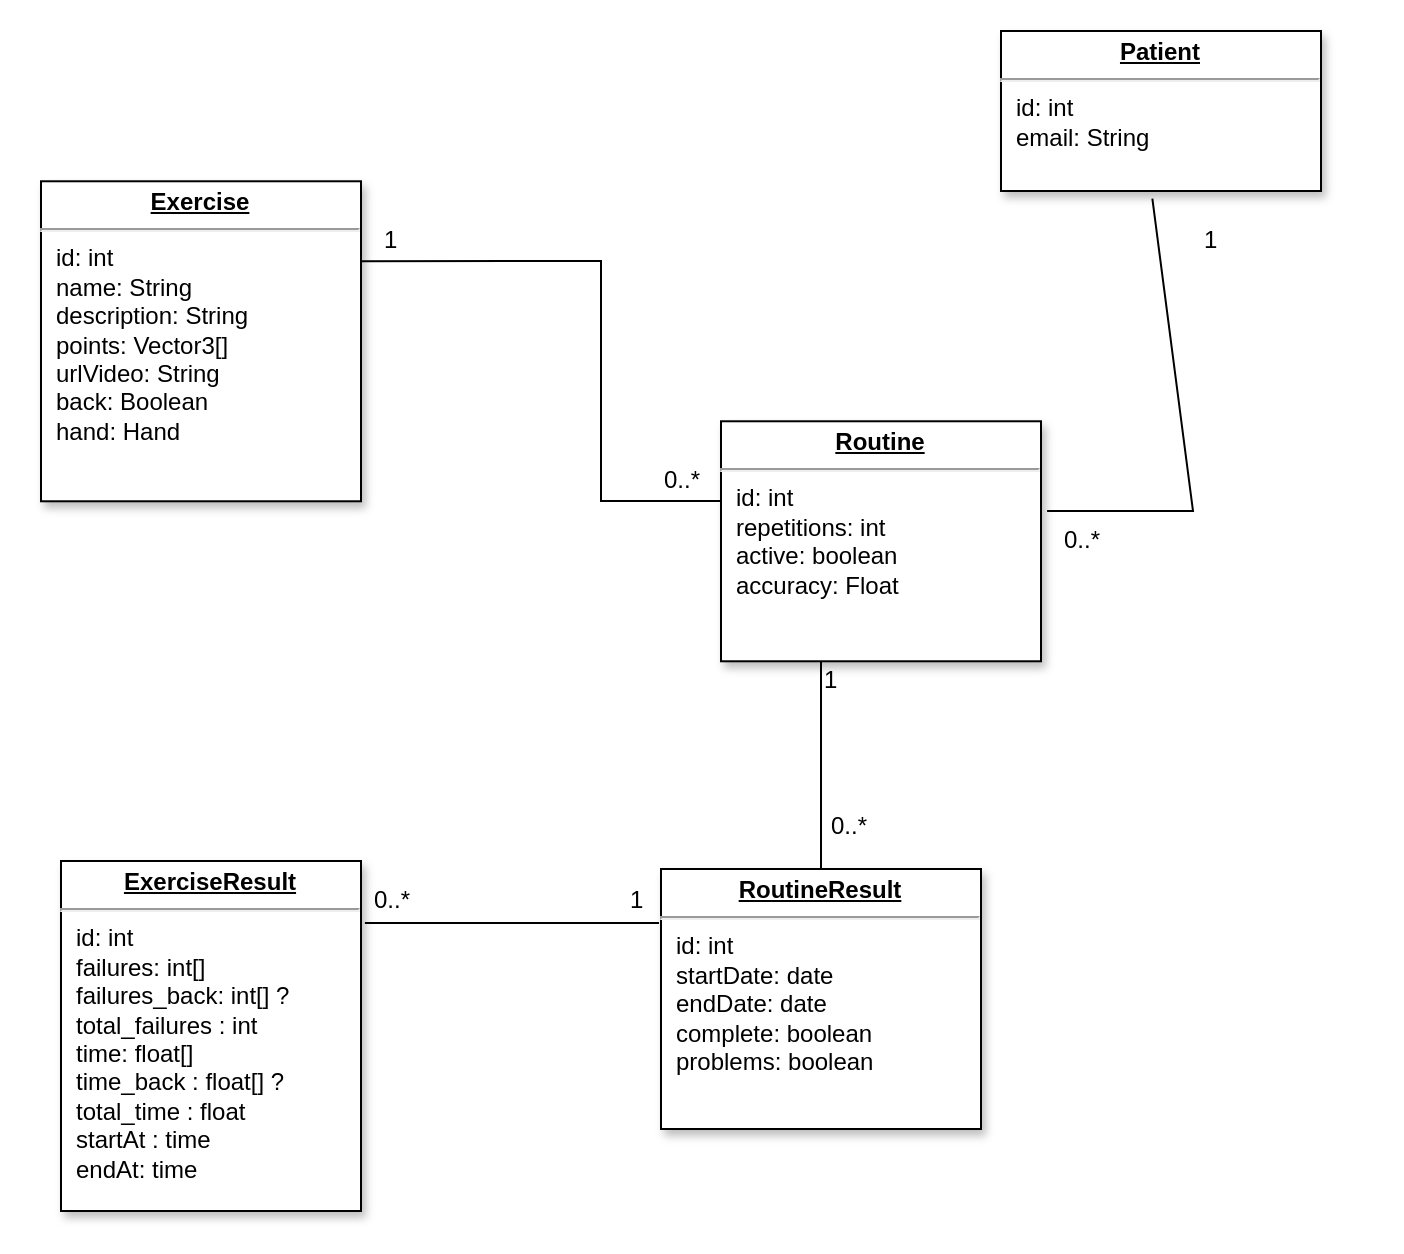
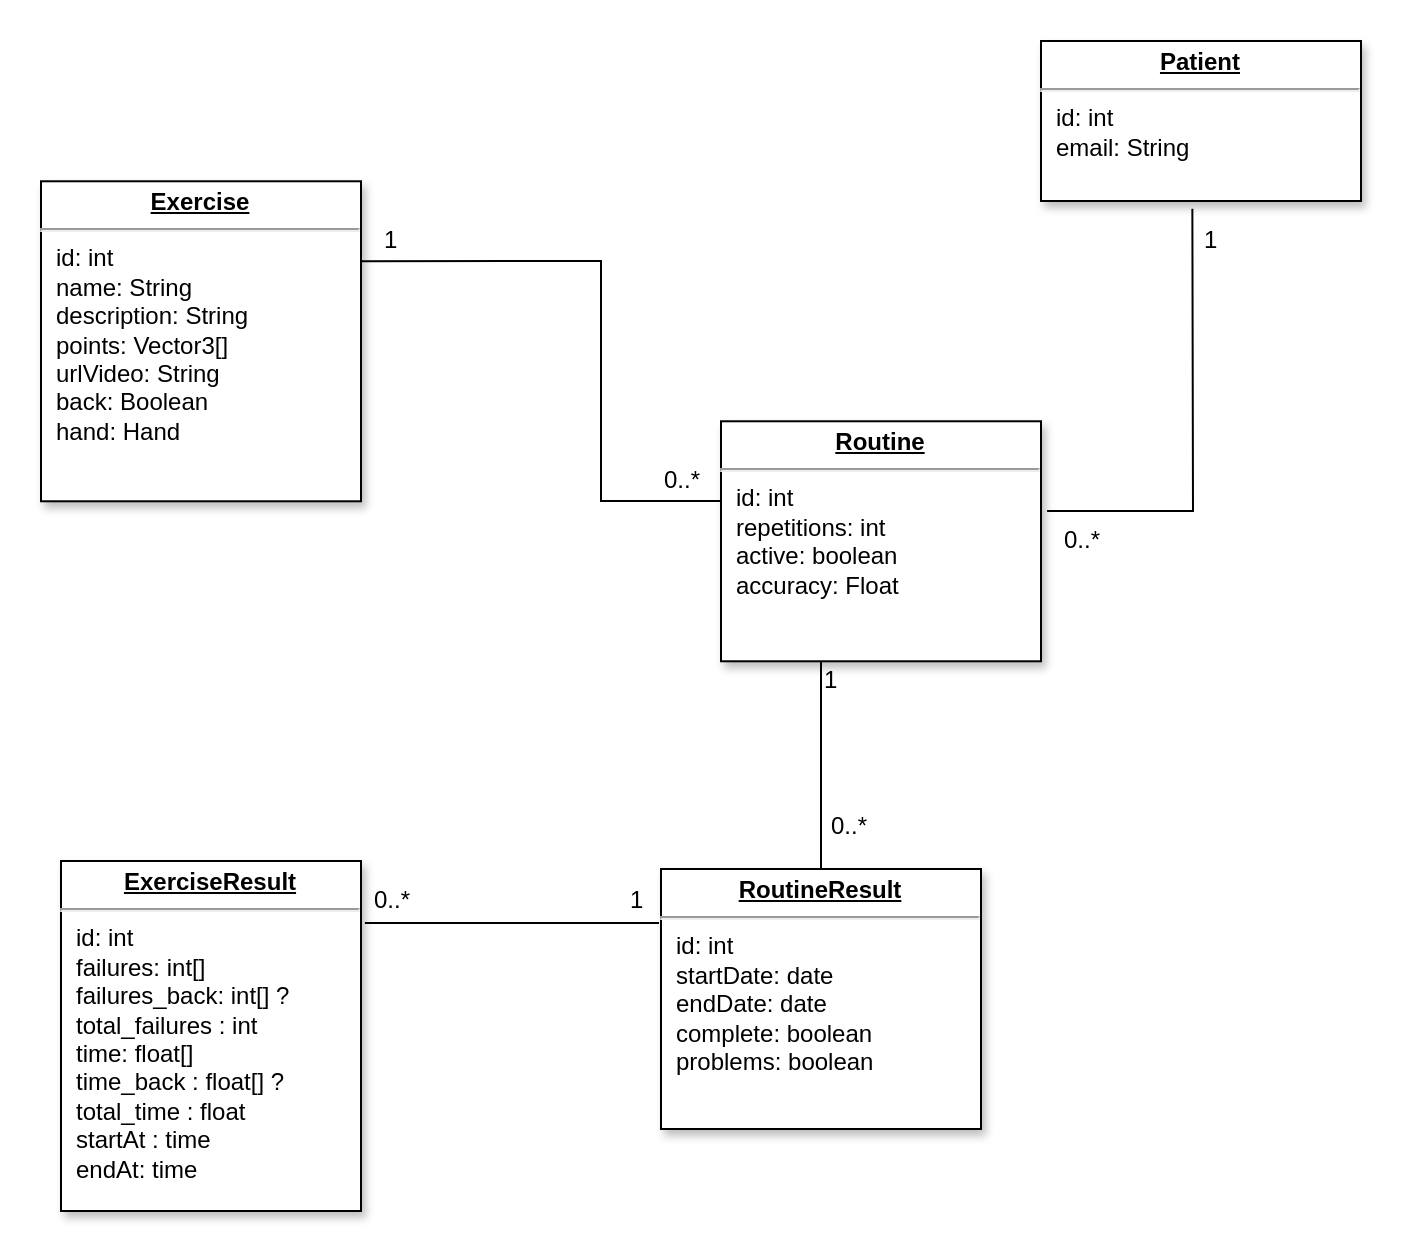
(1161, 111) -> (1201, 121)
